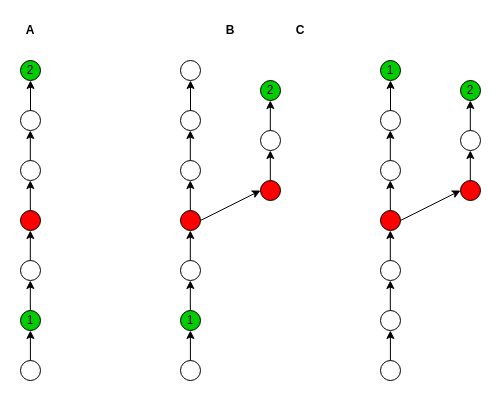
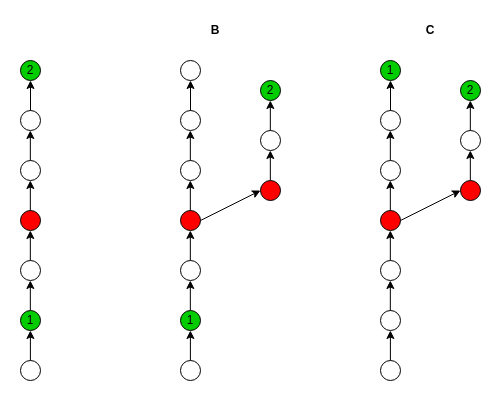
(31, 31) -> none
(231, 31) -> (216, 31)
(301, 31) -> (431, 31)
